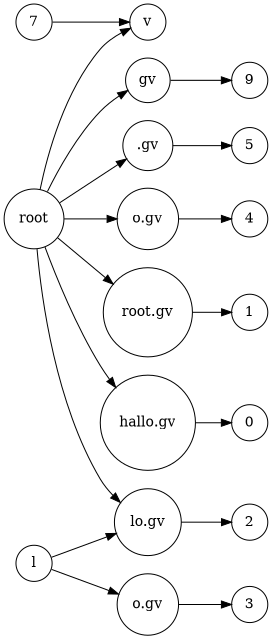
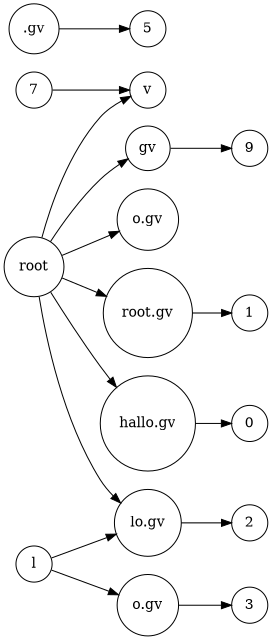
(89, 184) -> none
(250, 219) -> none
